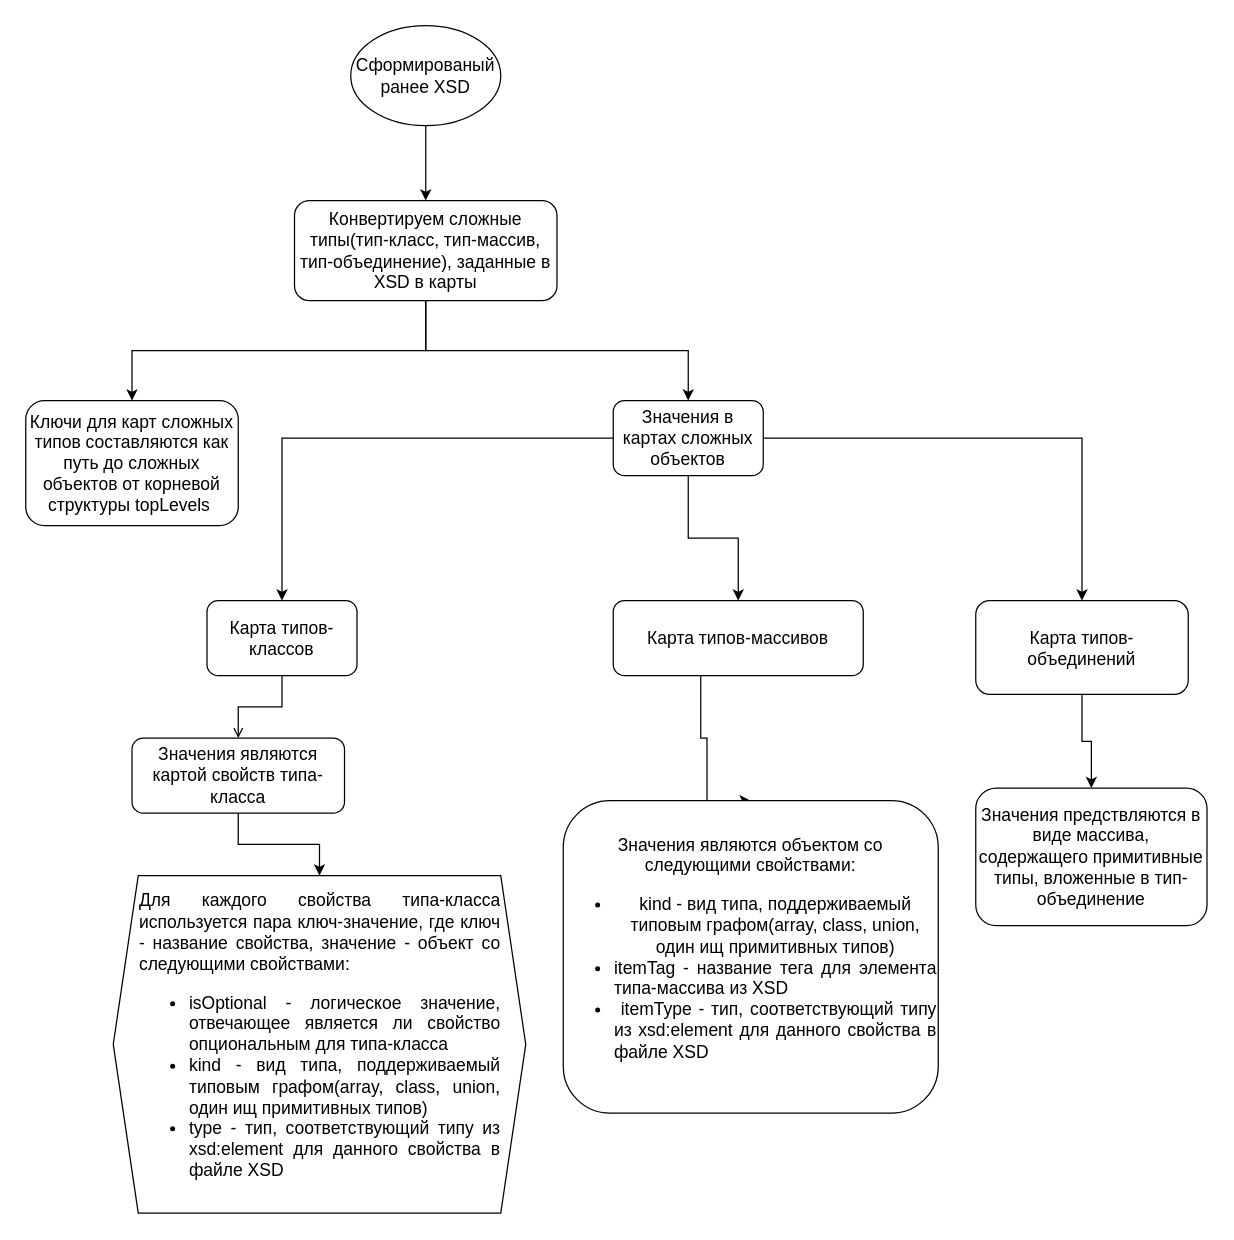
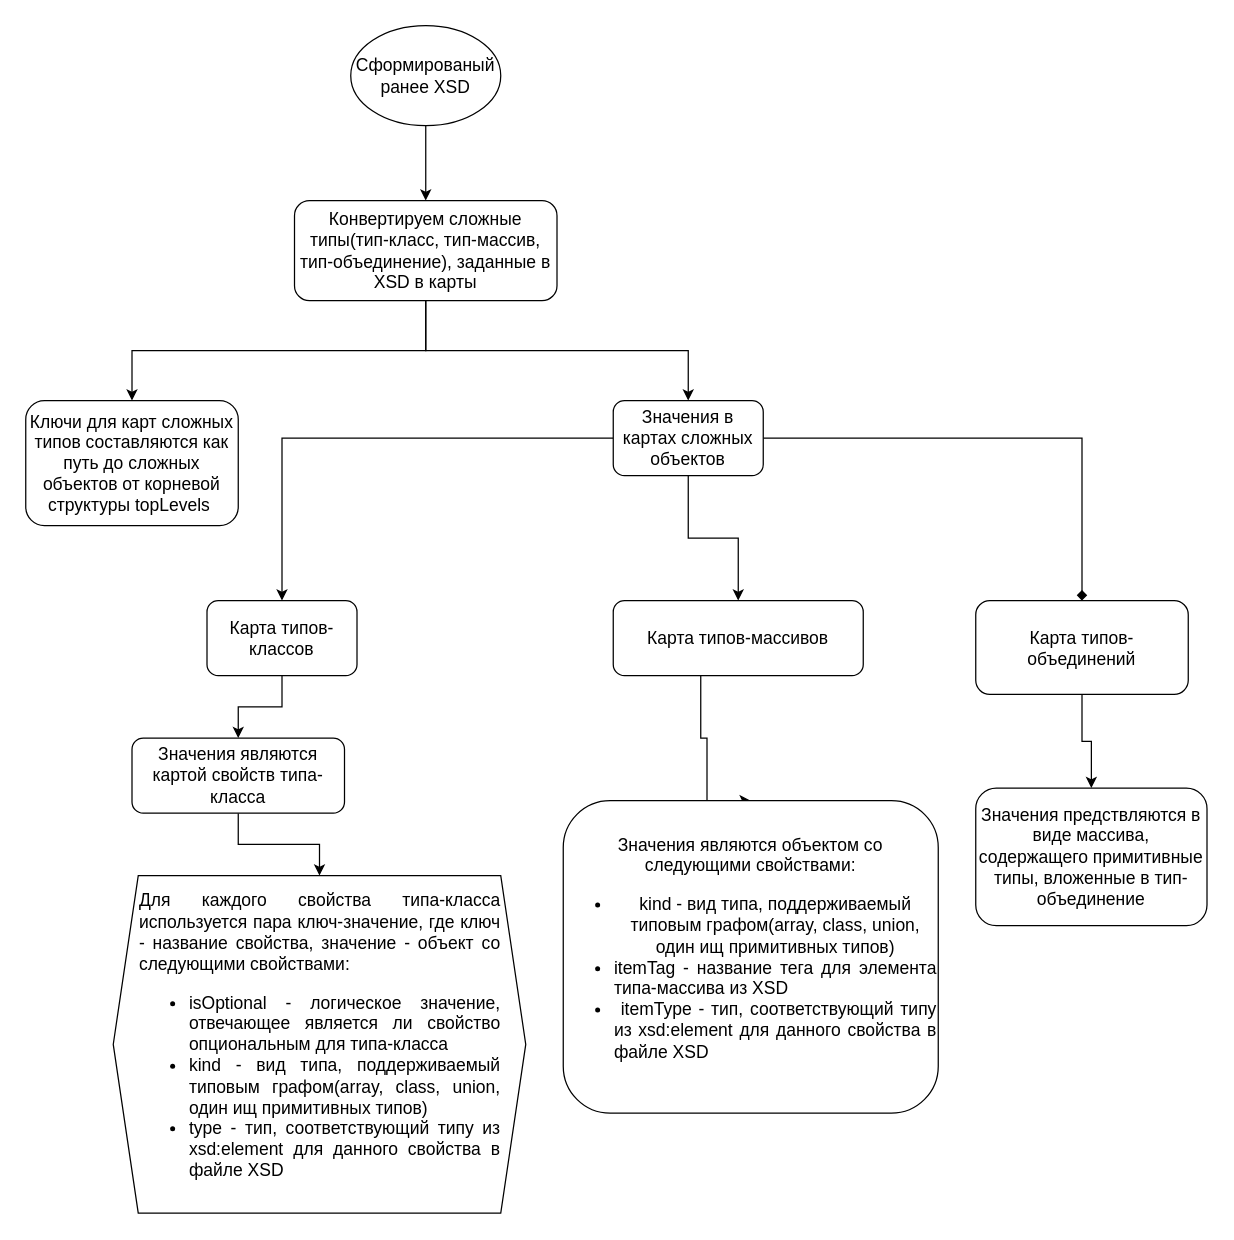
(1082, 591) -> (1082, 590)
(238, 730) -> (238, 728)
